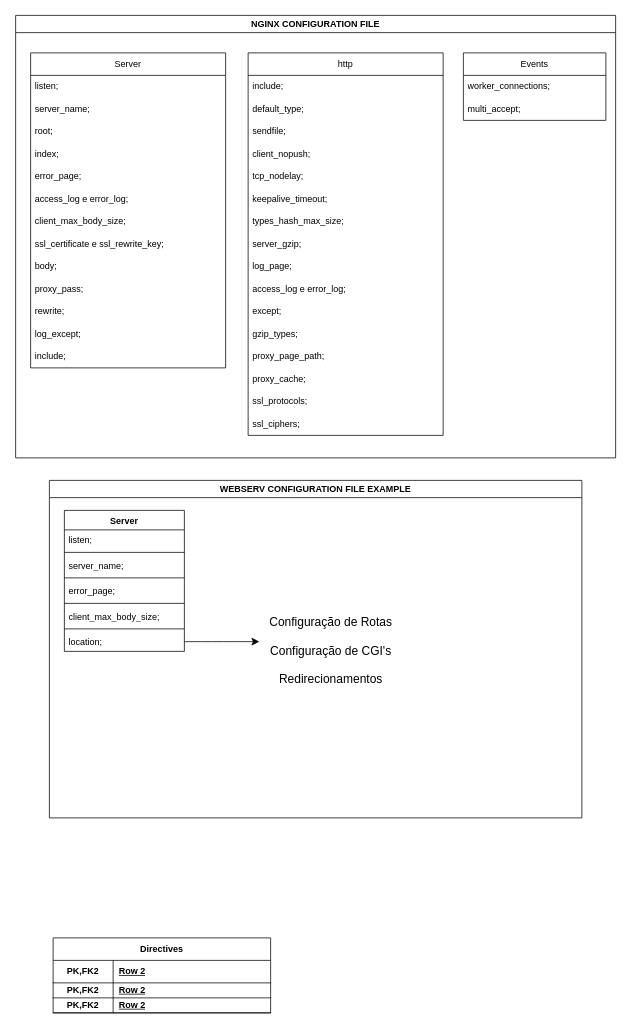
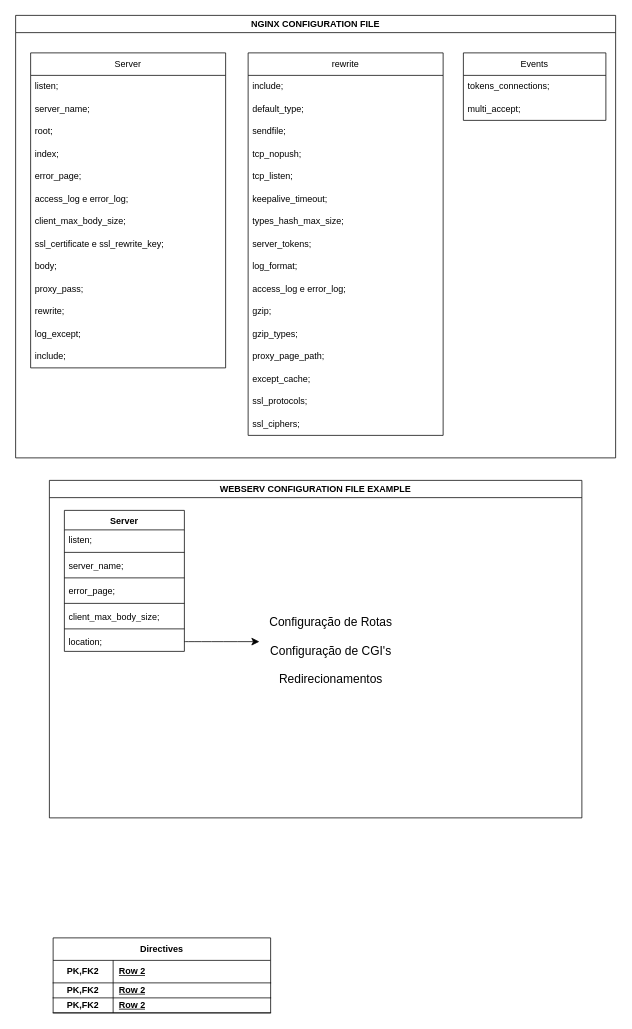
(345, 64) -> (345, 64)
(513, 87) -> (513, 87)
(284, 154) -> (279, 154)
(280, 177) -> (277, 177)
(280, 244) -> (286, 244)
(273, 267) -> (278, 267)
(269, 312) -> (263, 312)
(281, 379) -> (284, 379)
